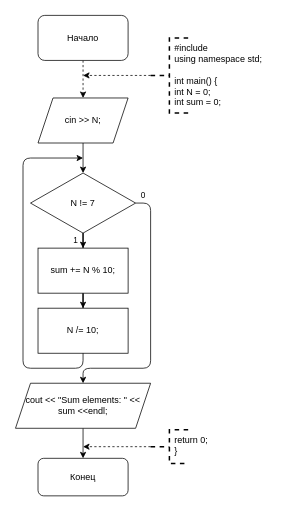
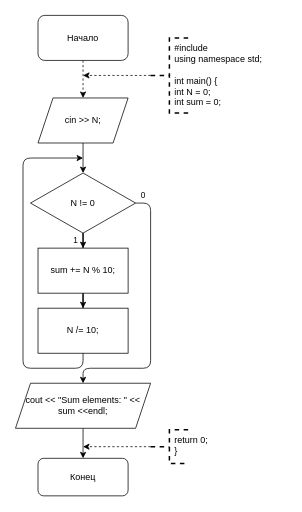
(83, 203) -> (83, 203)
